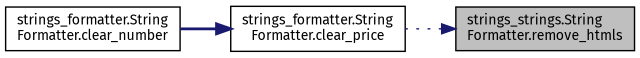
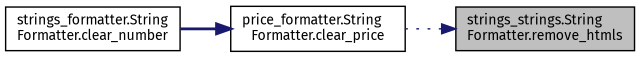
(318, 29) -> (318, 29)
